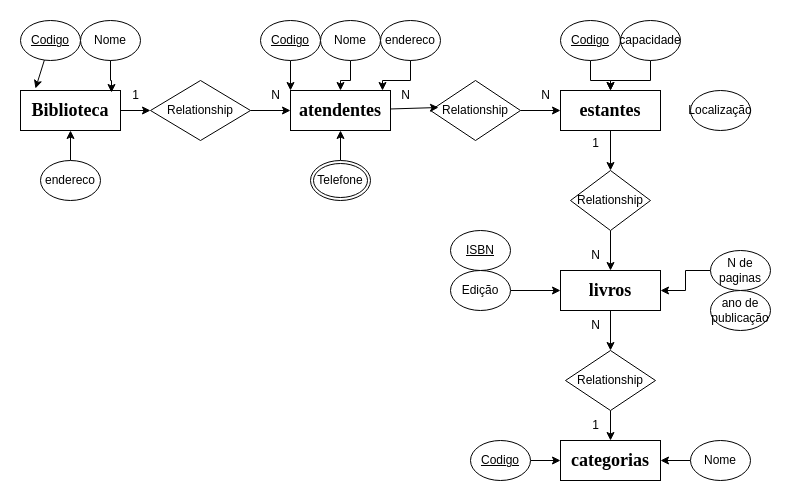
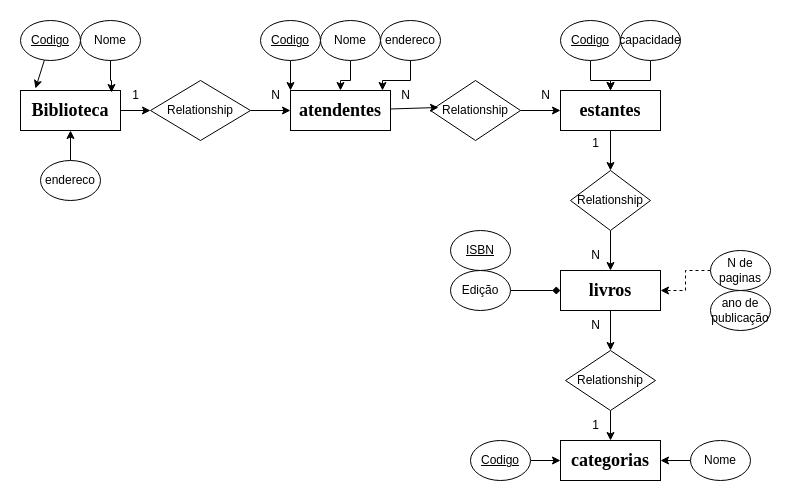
(721, 111) -> none
(341, 142) -> none
(341, 181) -> none
(686, 278) -> (686, 278)
(552, 291) -> (552, 291)
